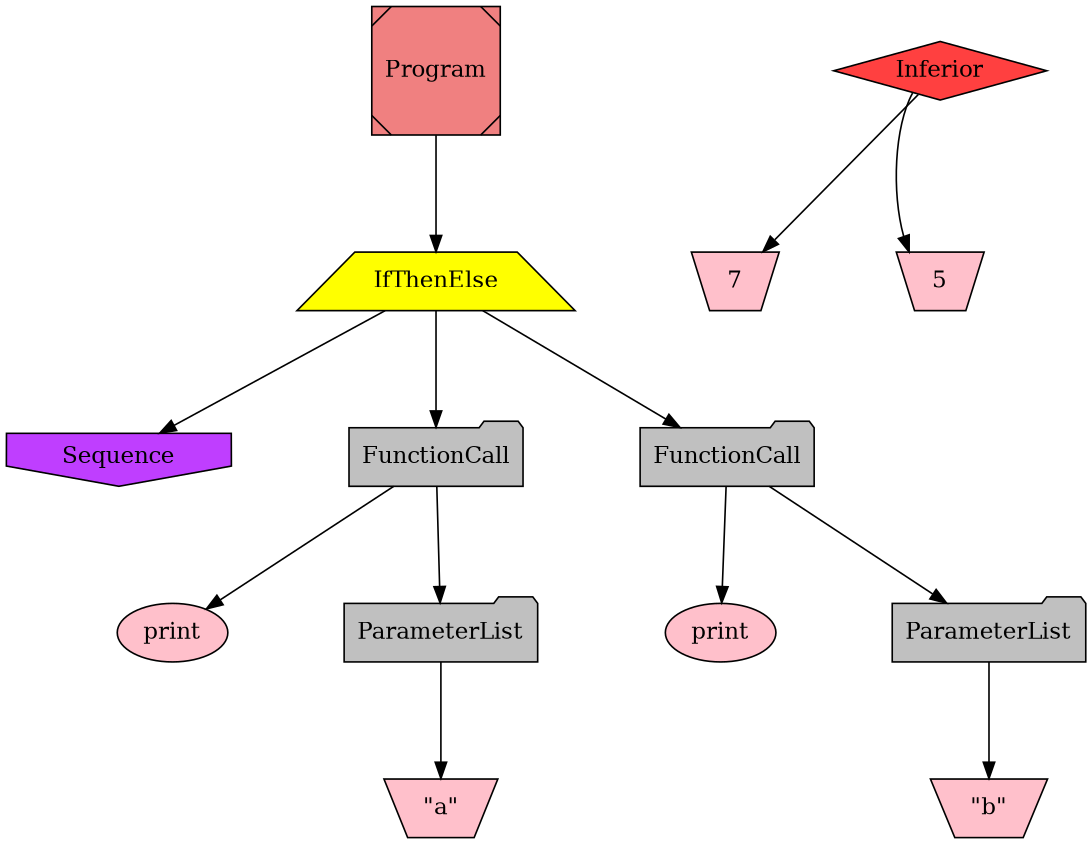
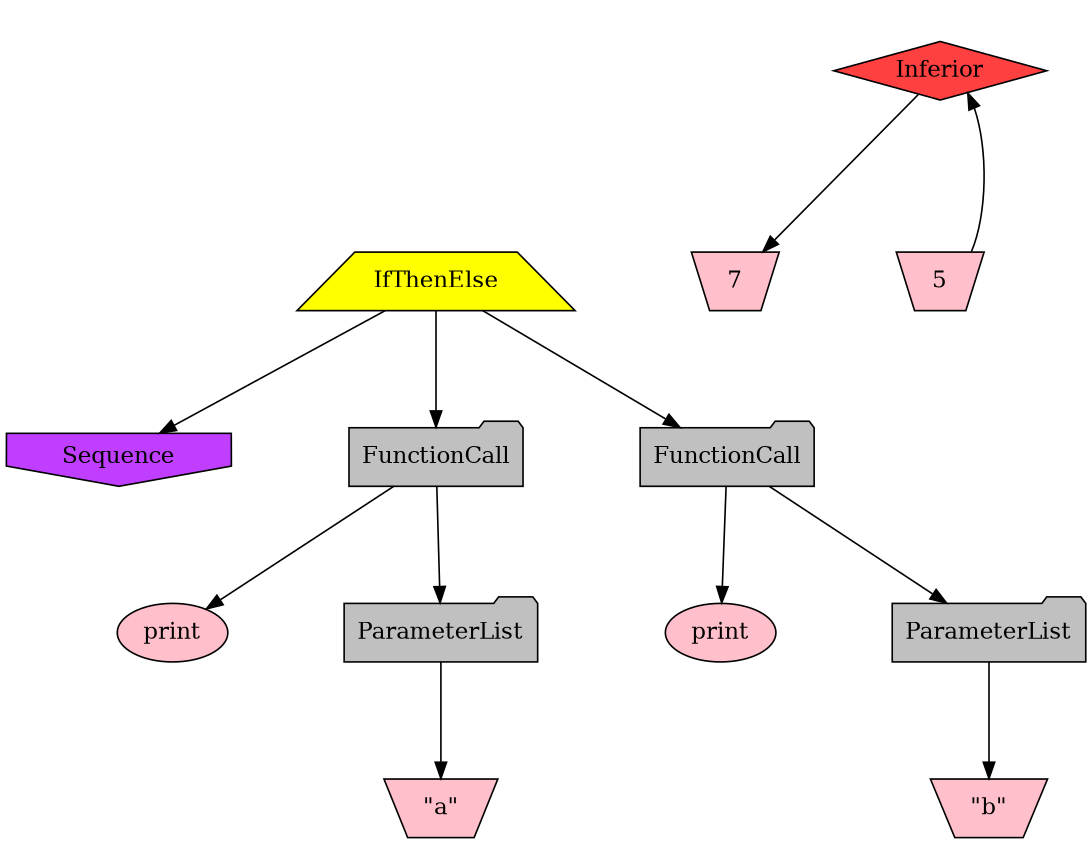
(436, 71) -> none
(897, 164) -> (984, 180)
